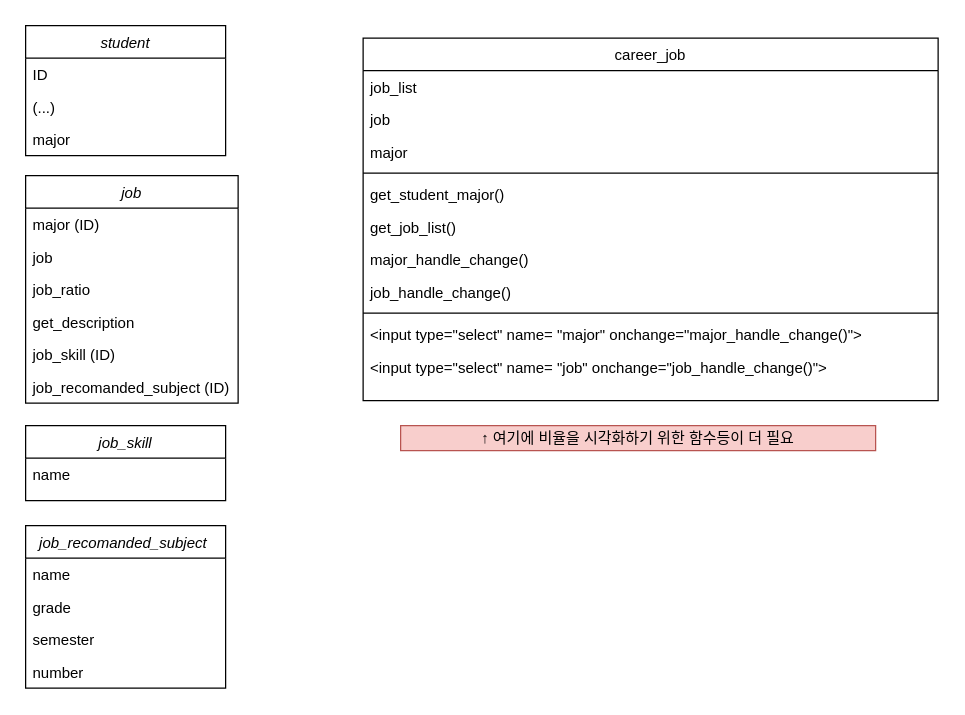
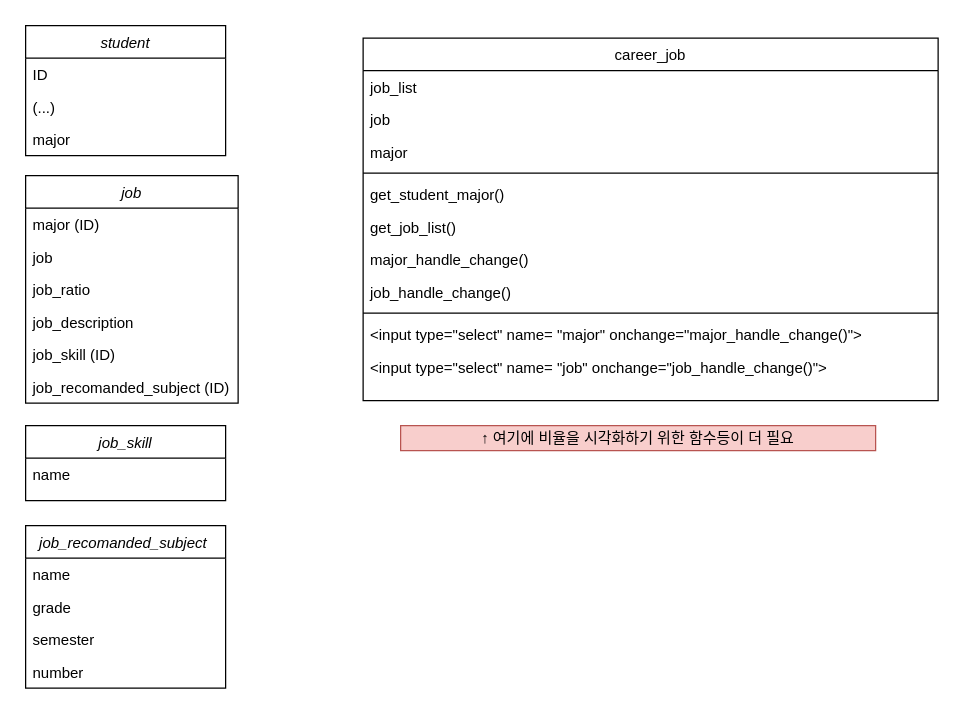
(92, 323) -> (92, 323)
